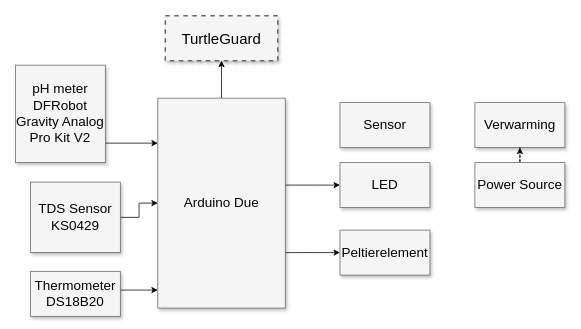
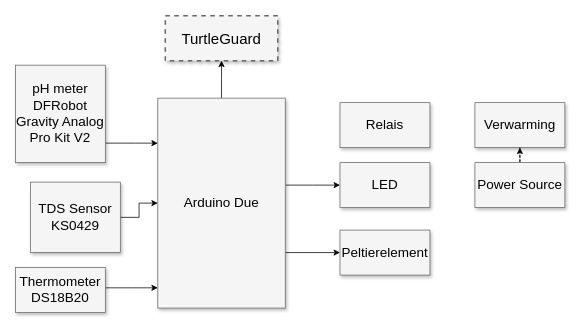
(385, 125) -> (385, 125)
(75, 294) -> (60, 290)
